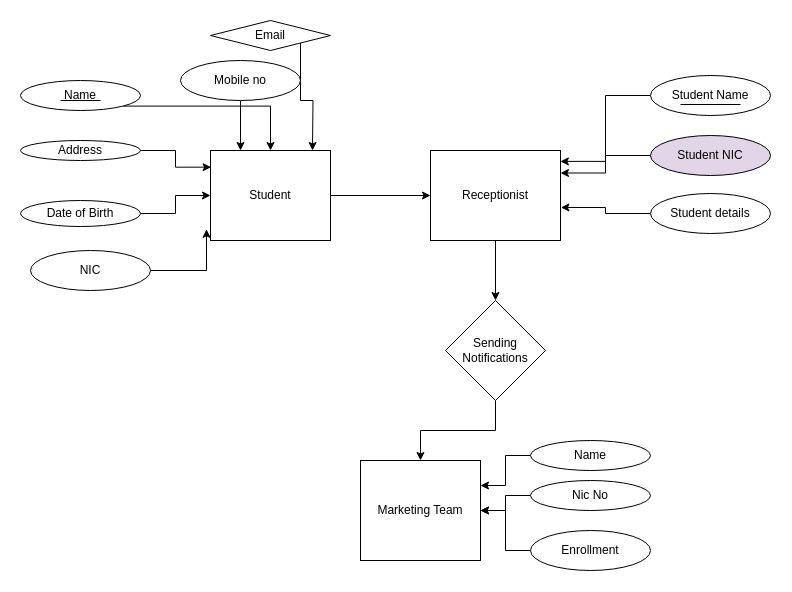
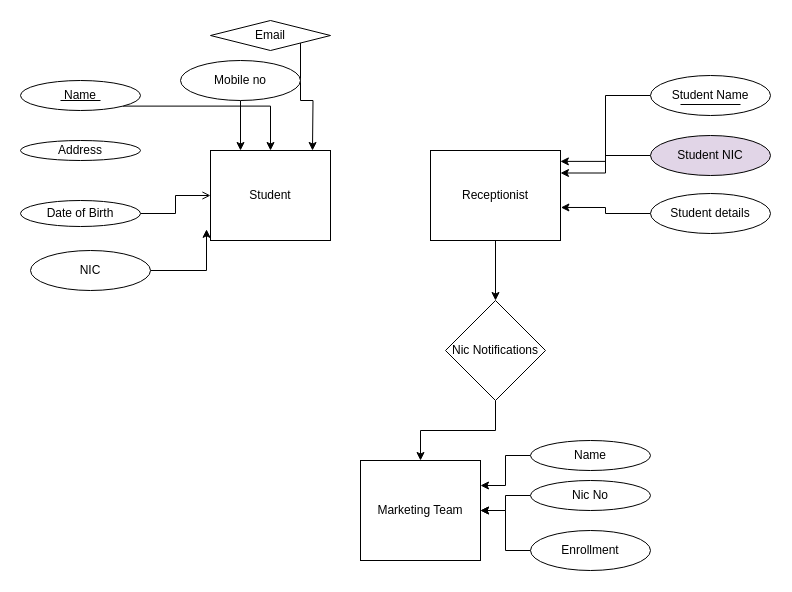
(176, 156) -> none
(202, 196) -> (203, 196)
(377, 196) -> none
(496, 351) -> (496, 351)
